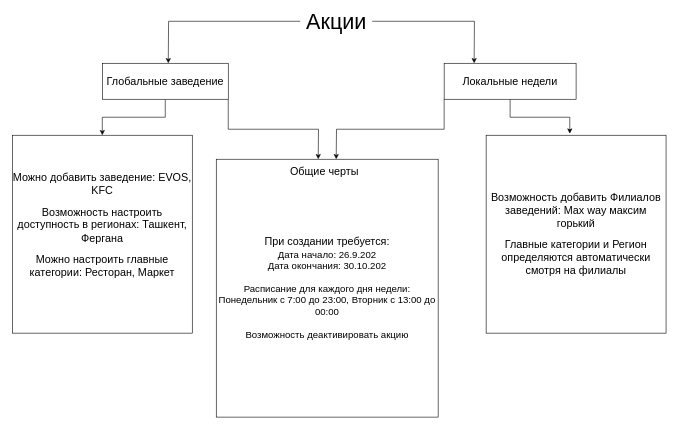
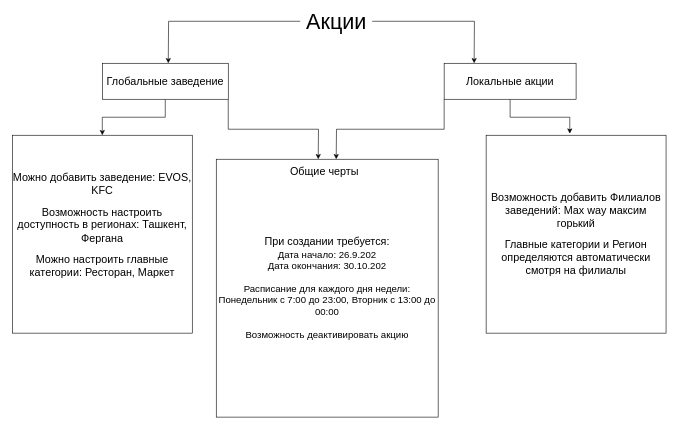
(510, 81) -> (510, 81)
